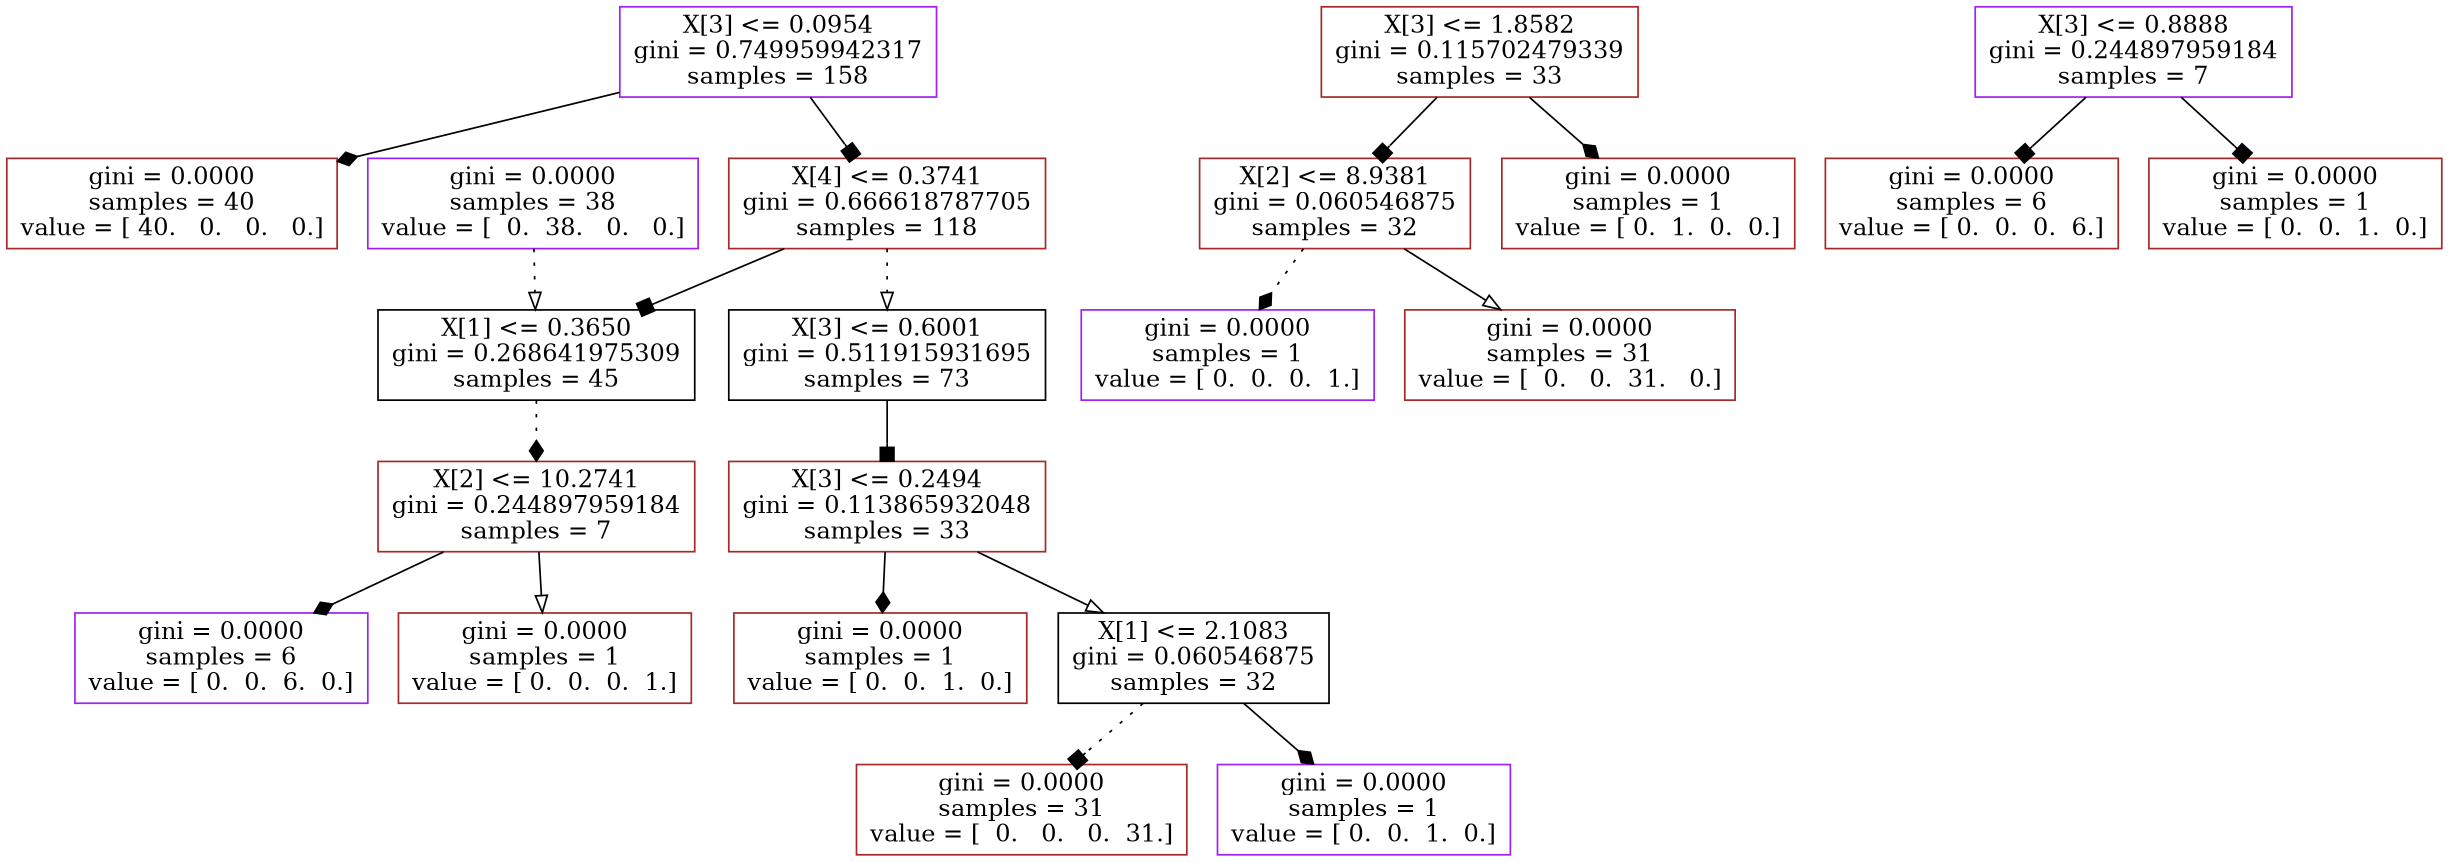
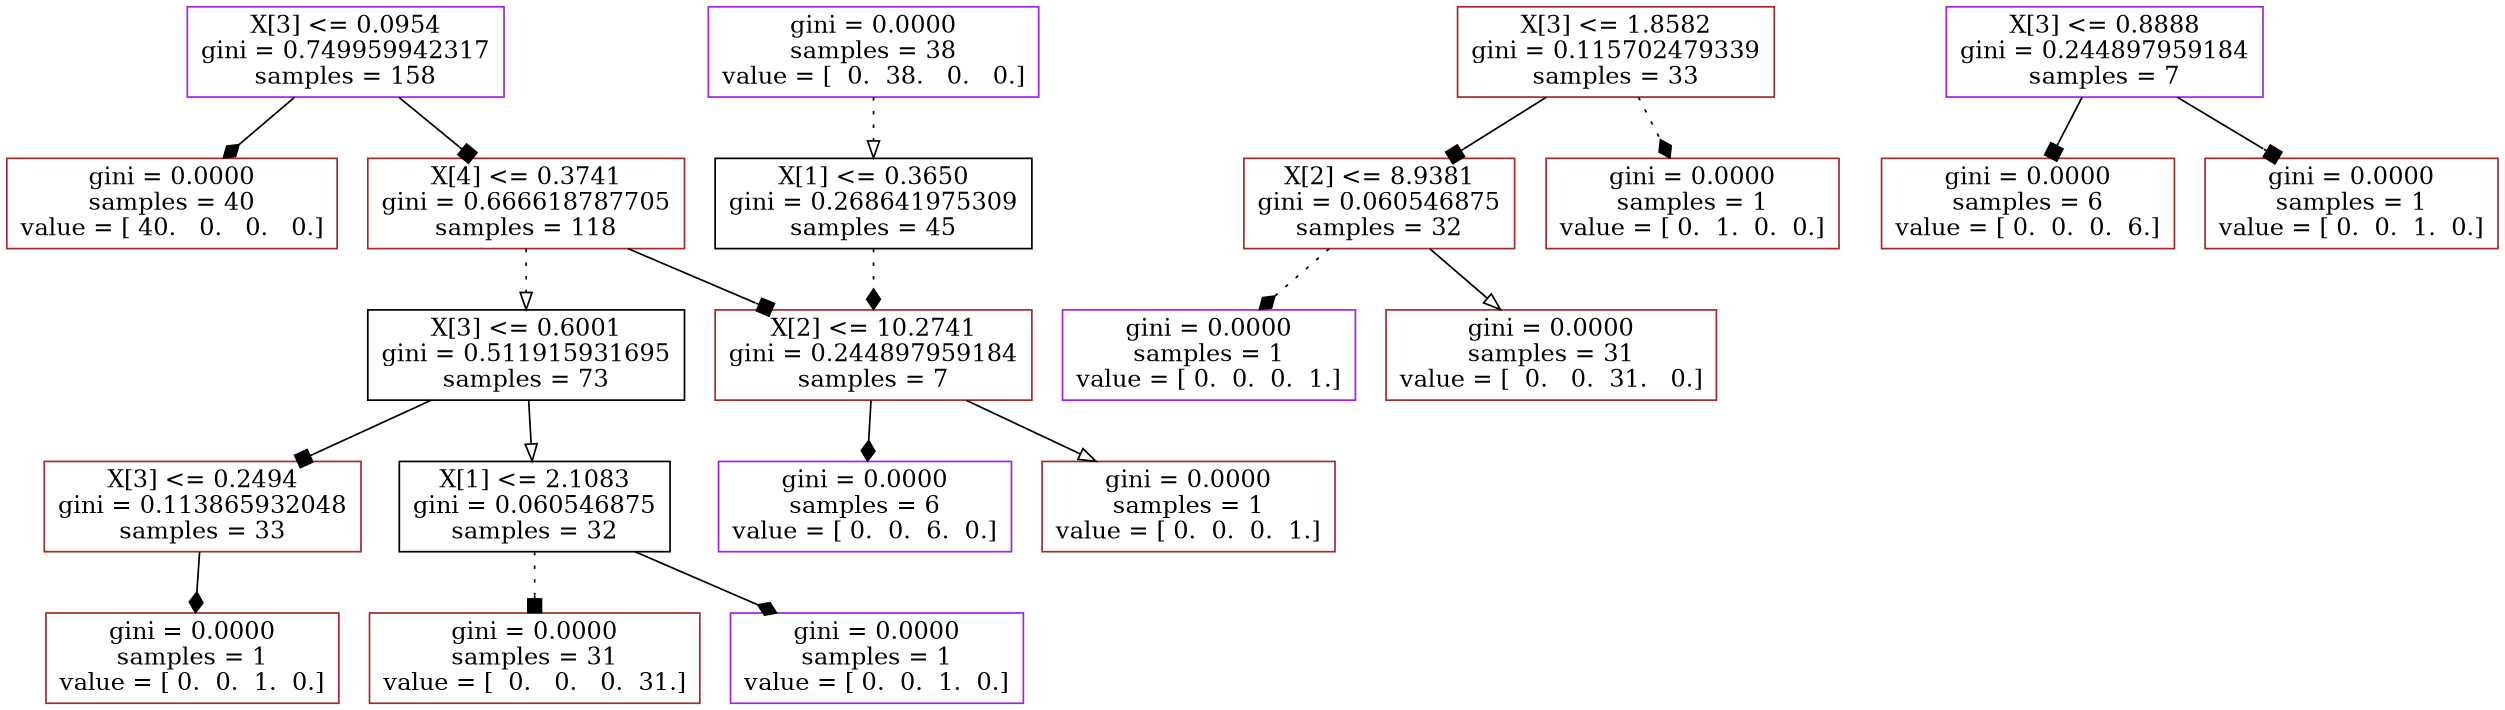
(1556, 121) -> (1649, 118)
(720, 276) -> (692, 276)
(1033, 579) -> (530, 422)
